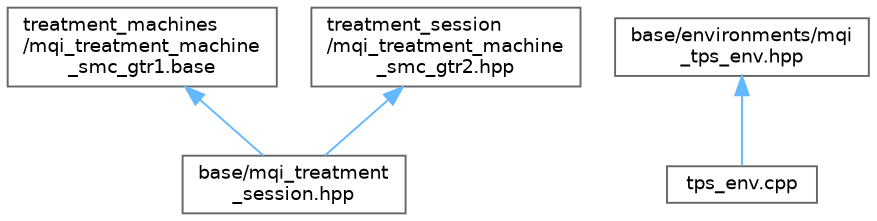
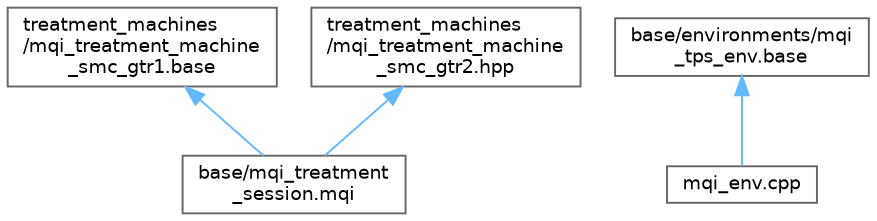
(446, 47) -> (446, 47)
(742, 47) -> (742, 47)
(294, 185) -> (294, 185)
(742, 185) -> (742, 185)
